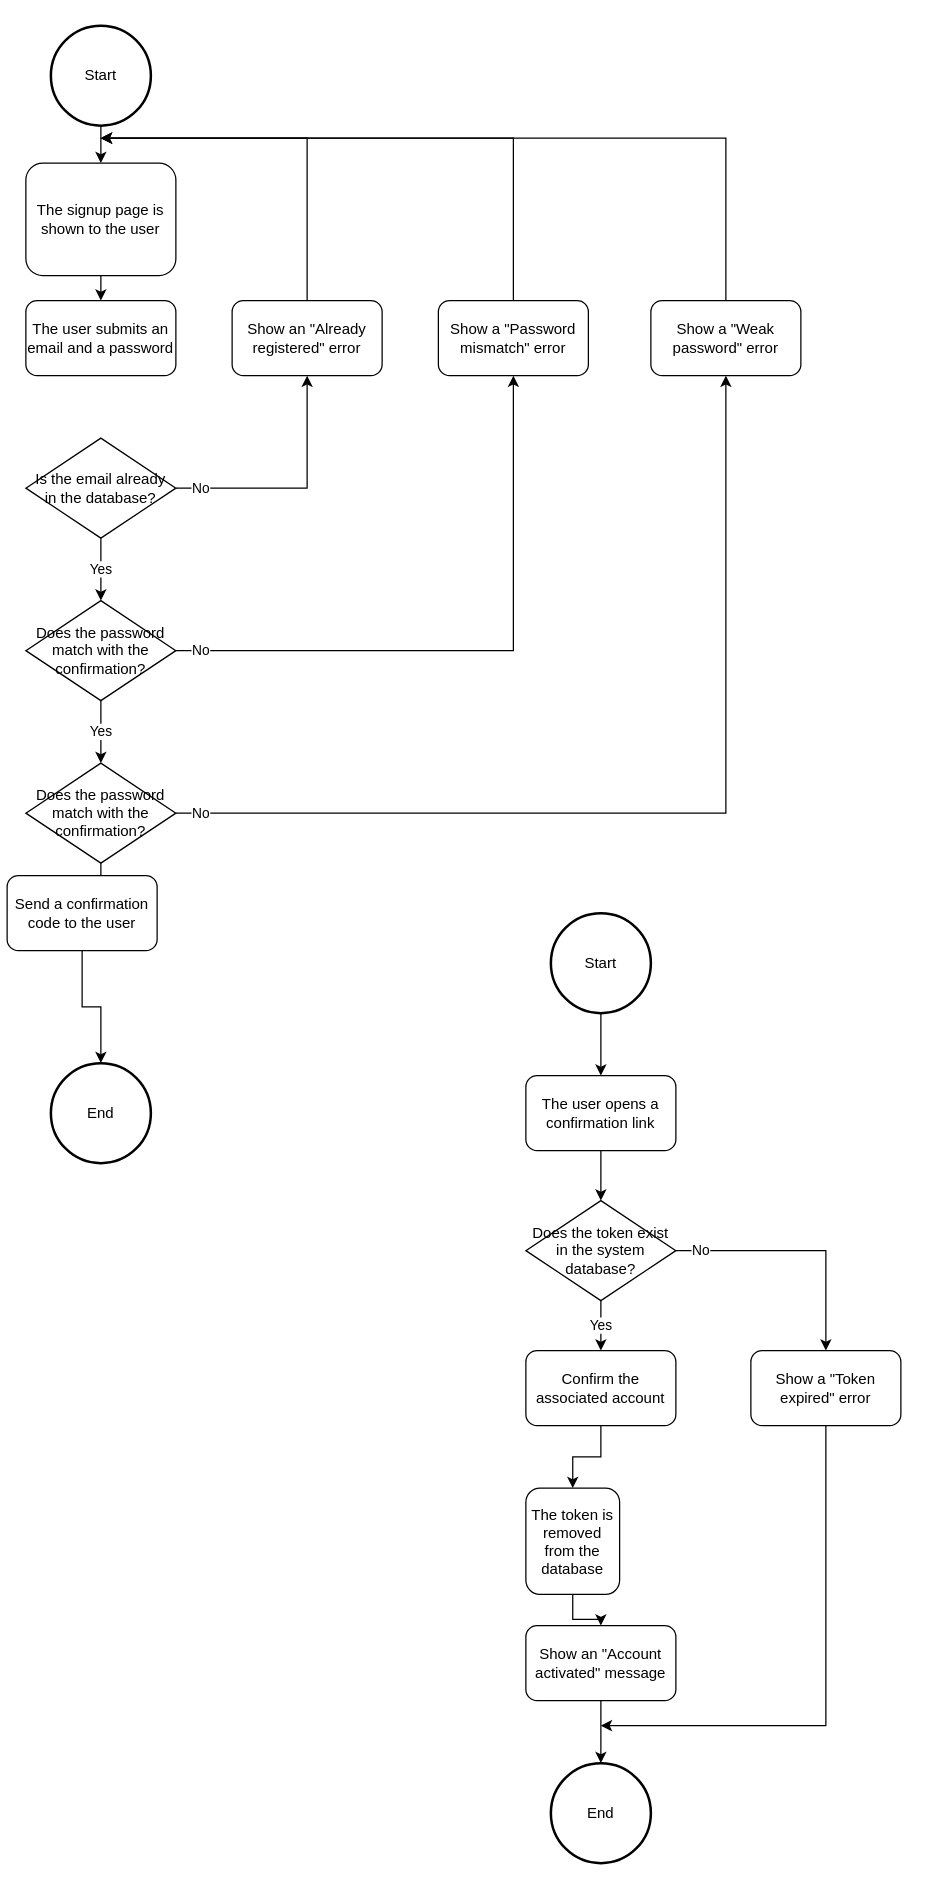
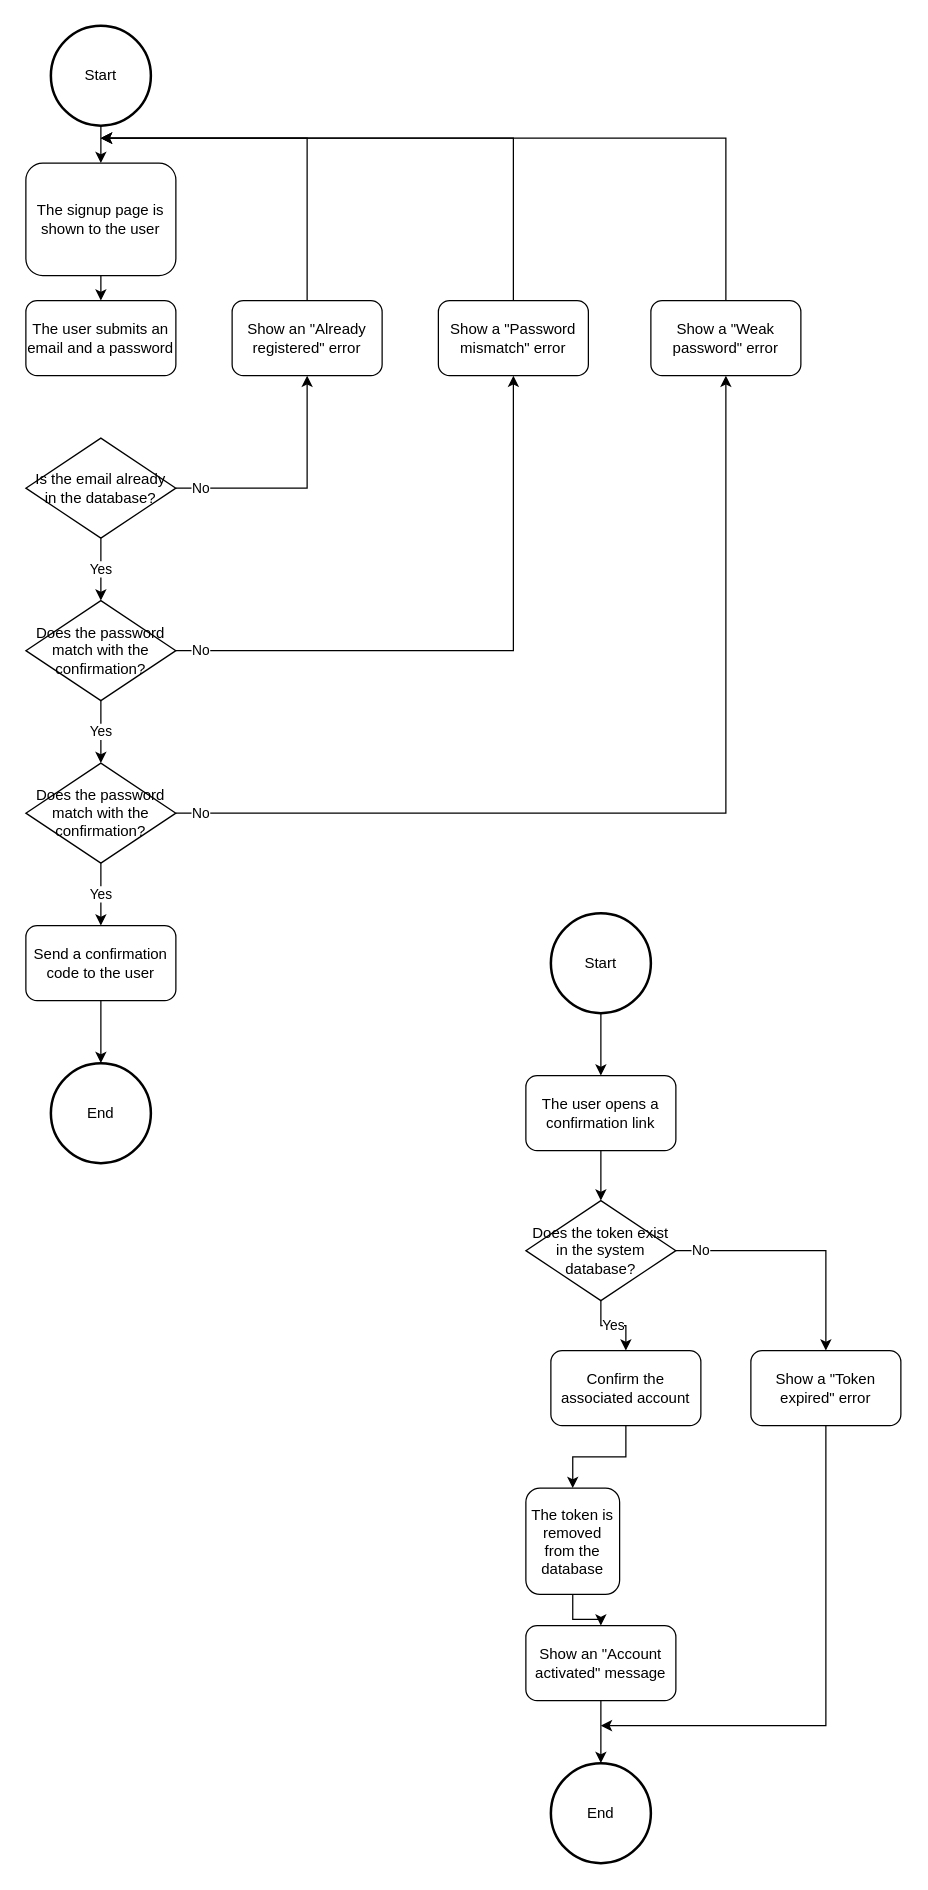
(82, 913) -> (101, 963)
(601, 1388) -> (626, 1388)
